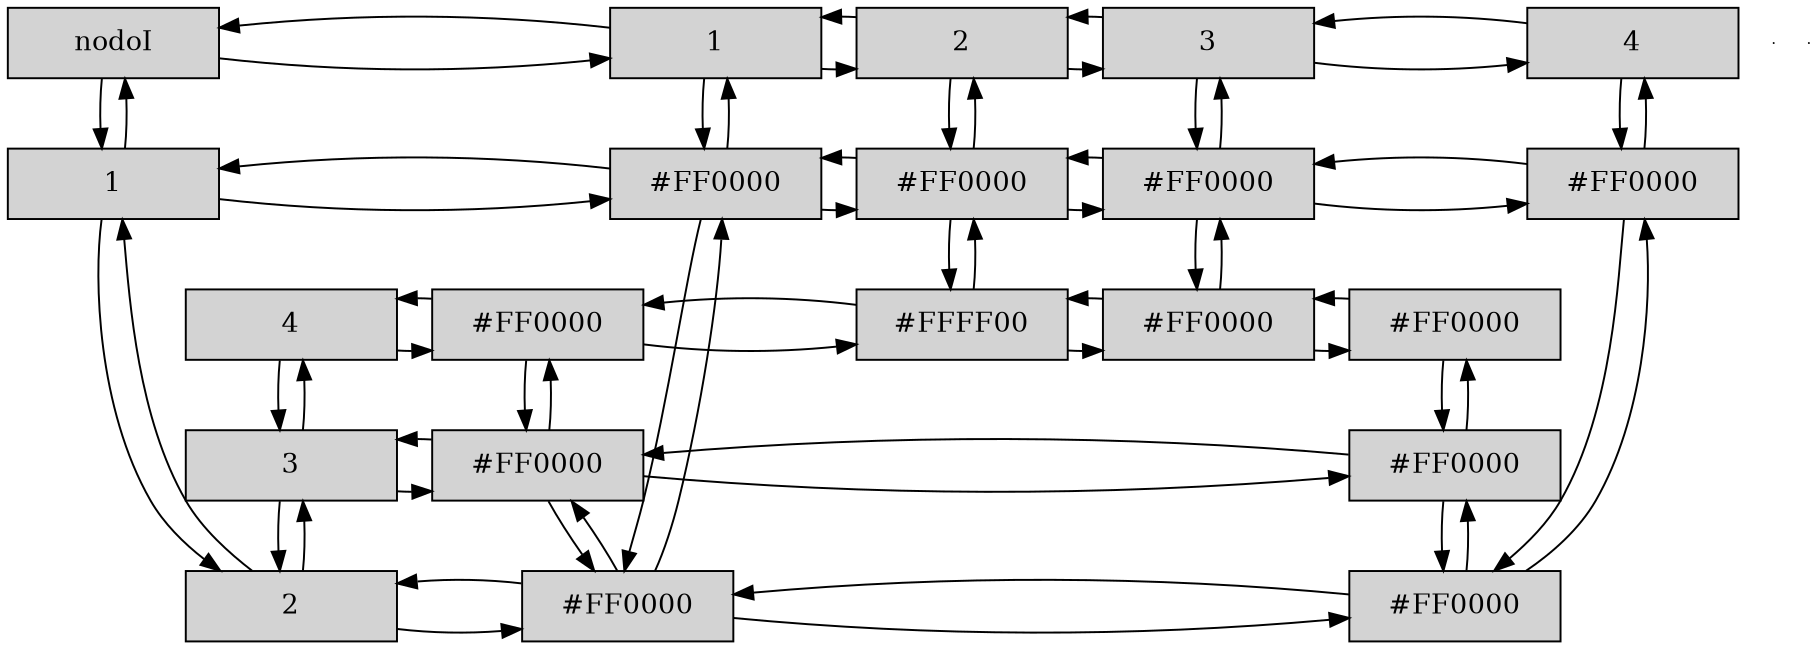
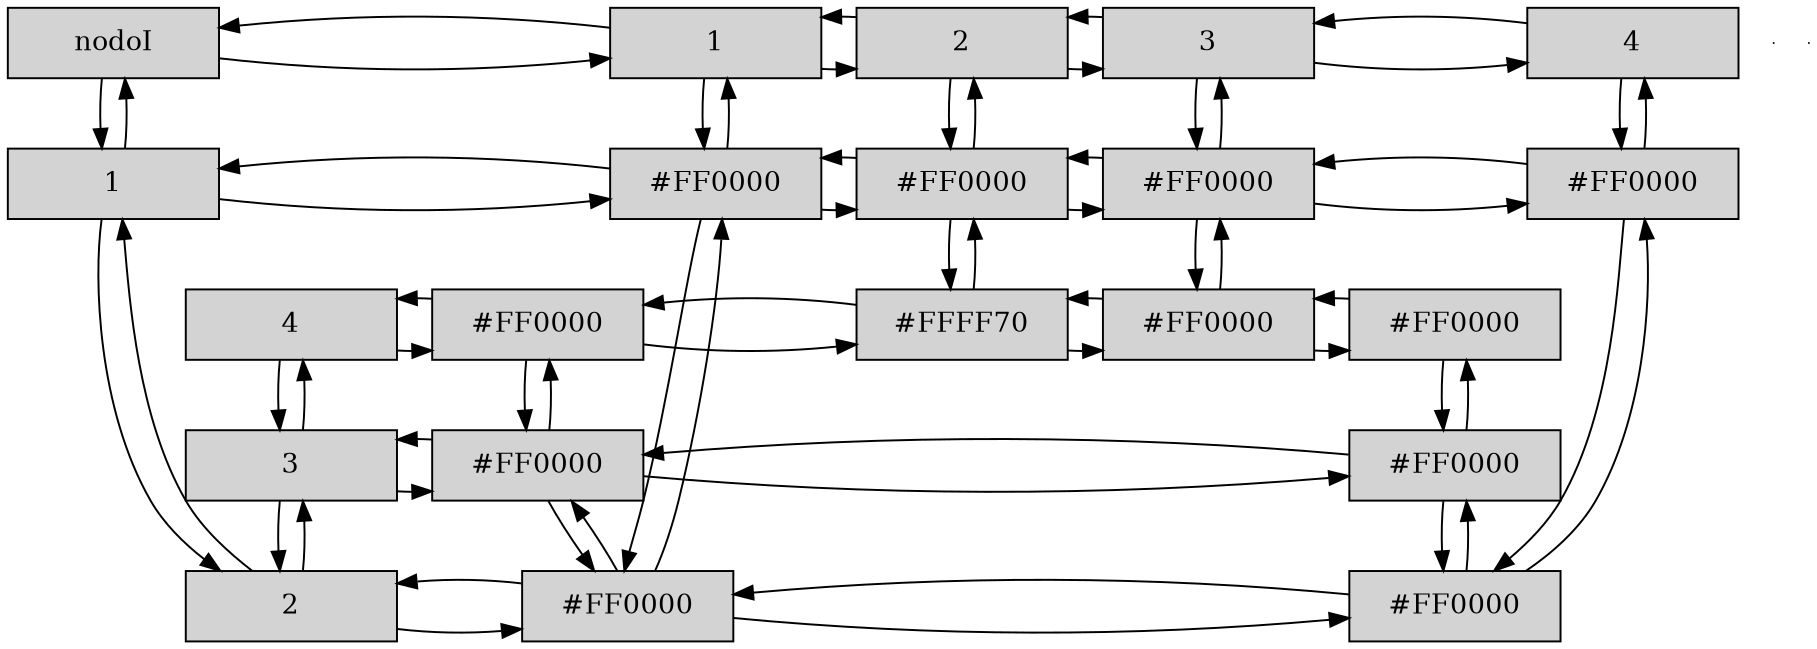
(962, 325) -> (962, 325)
